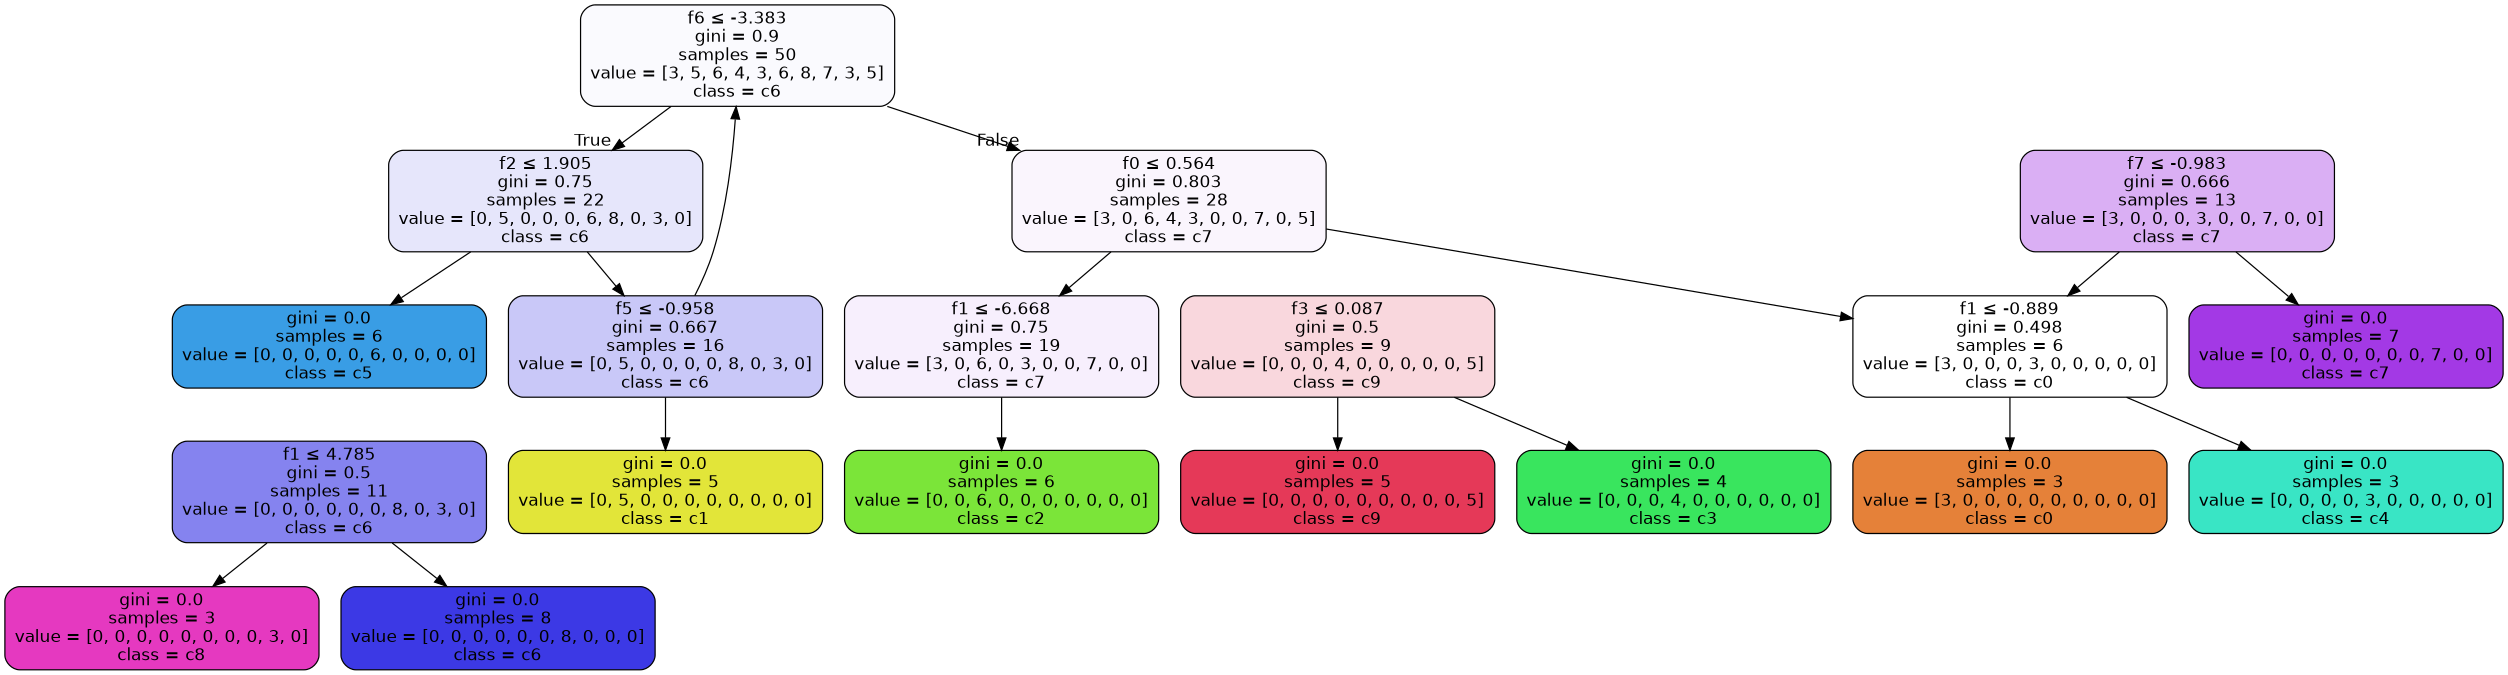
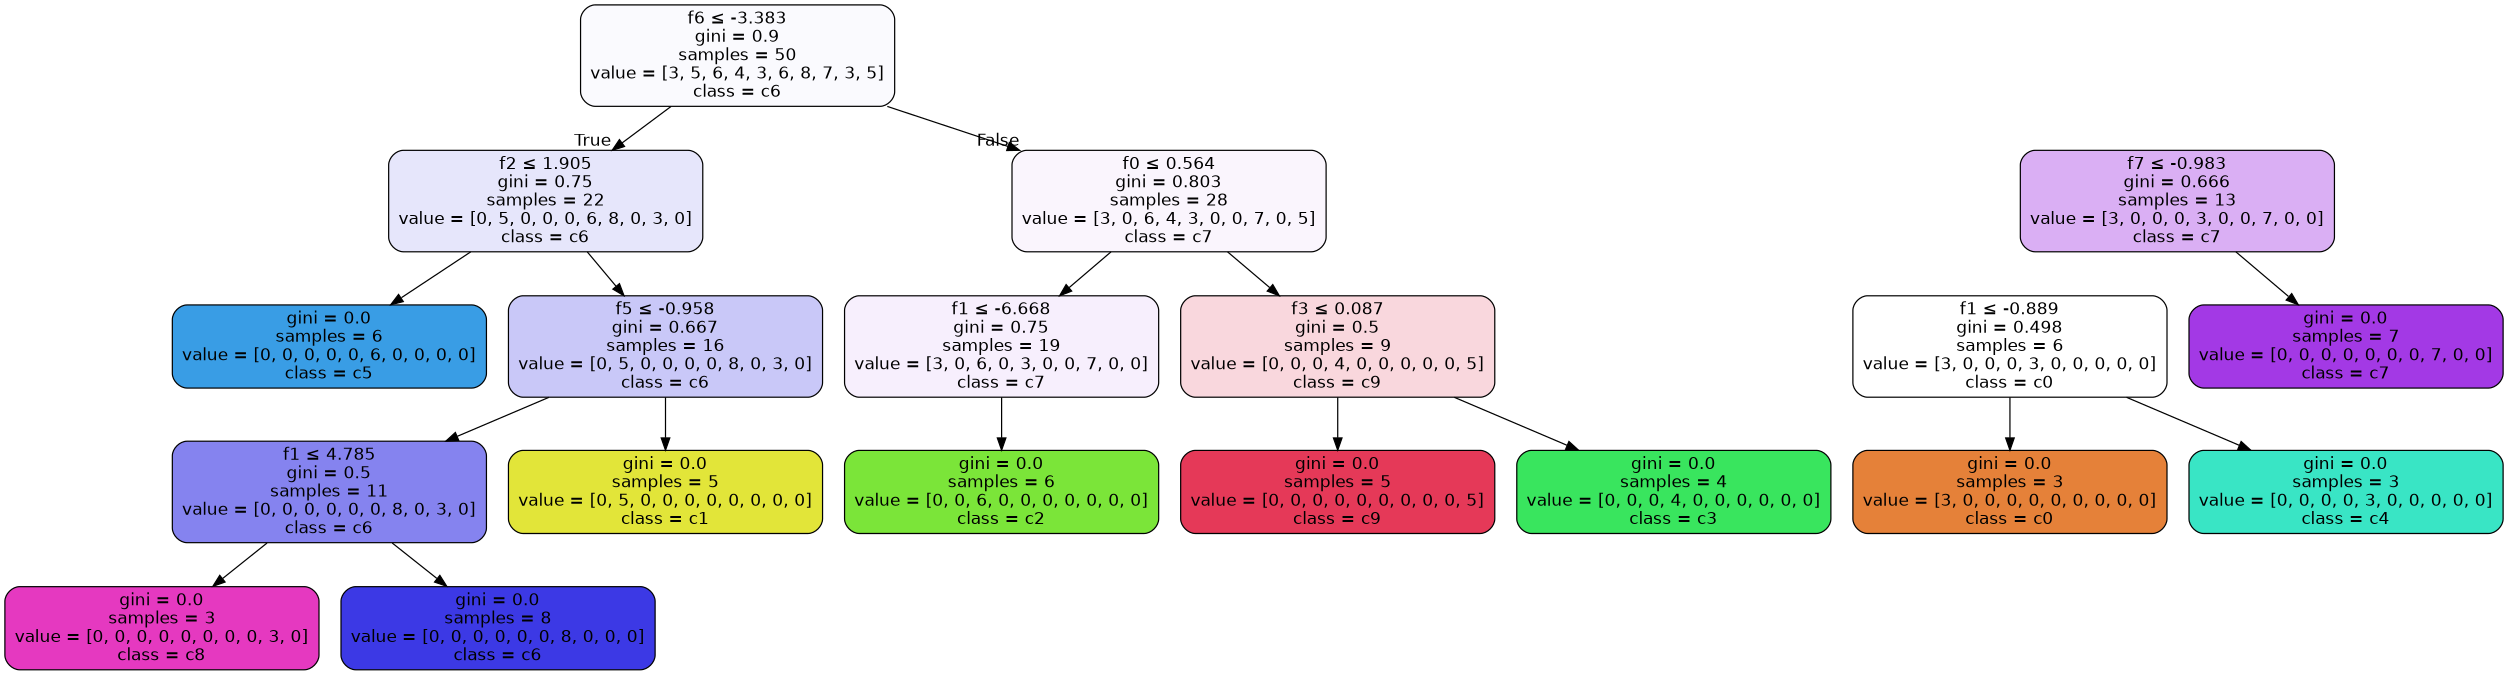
(724, 210) -> (503, 417)
(2098, 270) -> none
(1584, 273) -> (1249, 270)
